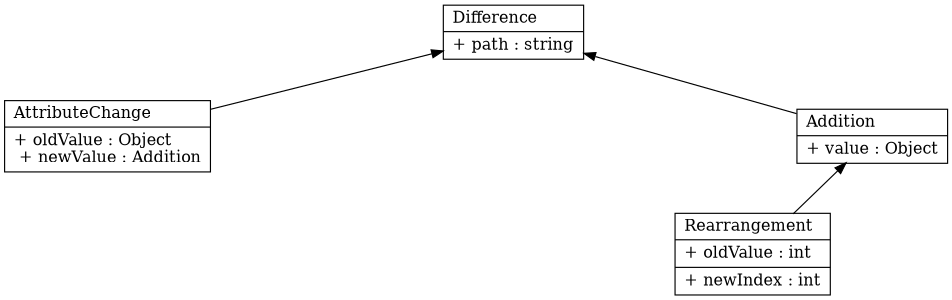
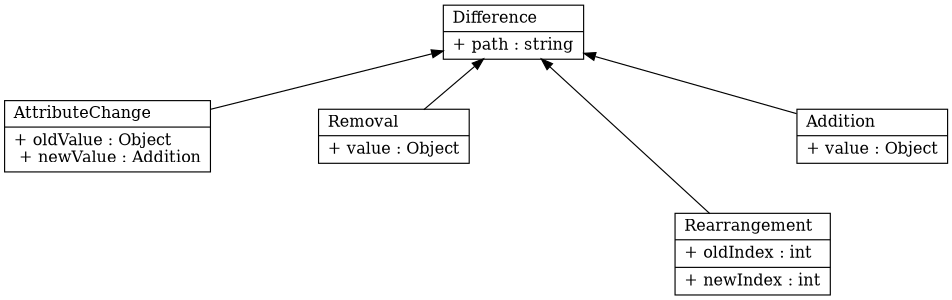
none -> (394, 136)
(815, 192) -> (630, 140)
(748, 253) -> (749, 253)
